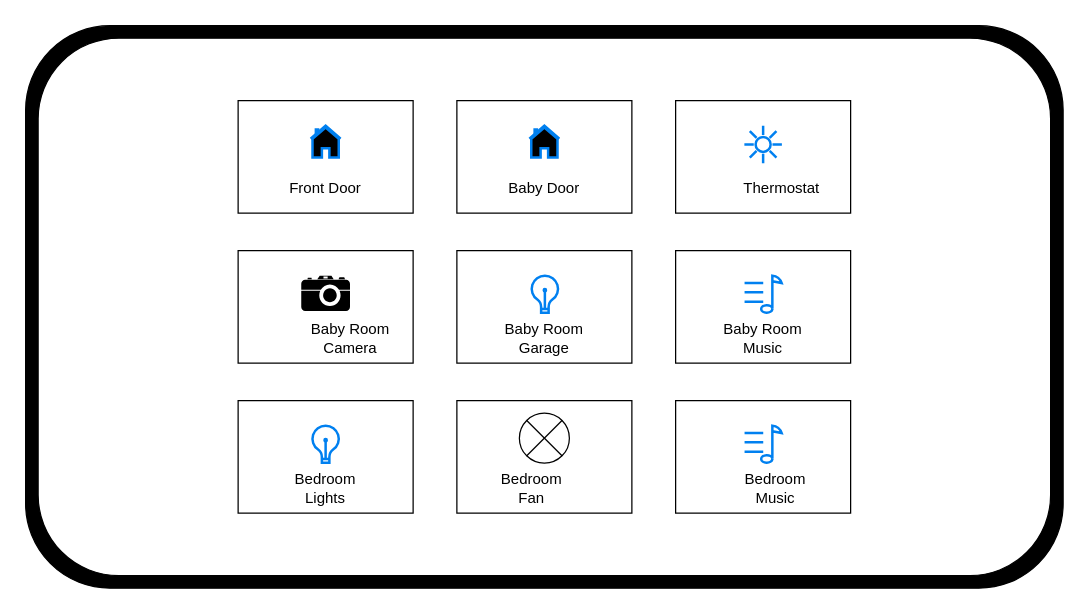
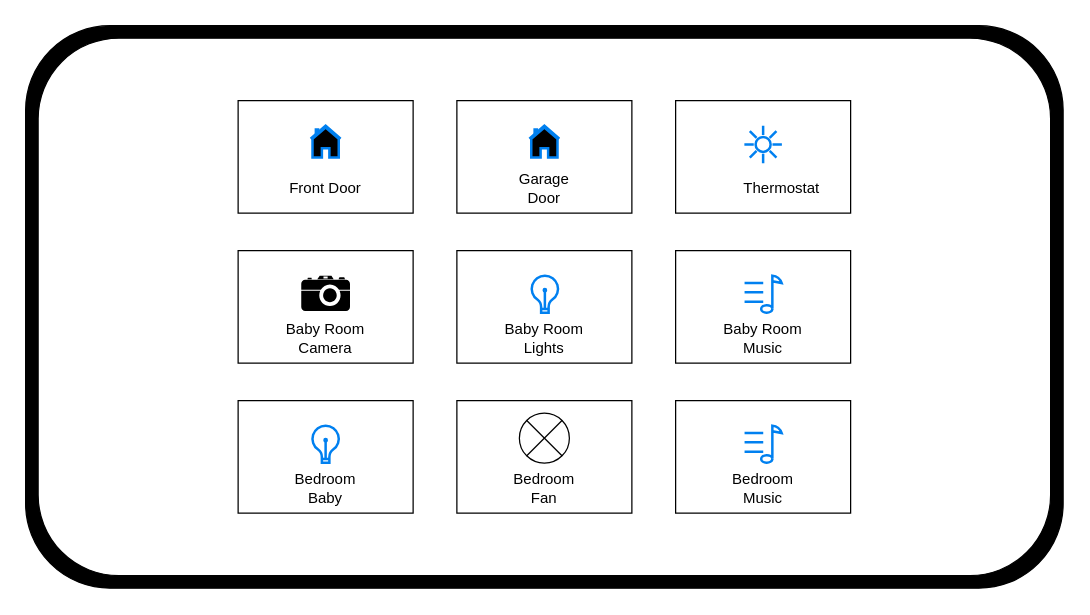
(544, 188) -> (544, 188)
(351, 338) -> (326, 338)
(544, 338) -> (544, 338)
(326, 488) -> (326, 488)
(532, 488) -> (544, 488)
(776, 488) -> (763, 488)
